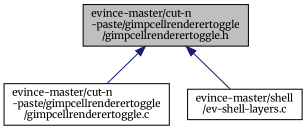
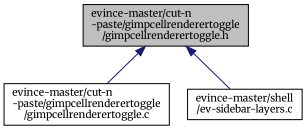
(245, 104) -> (245, 104)
